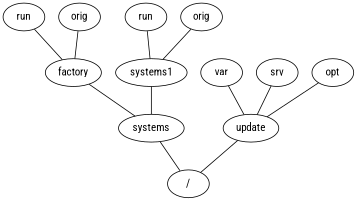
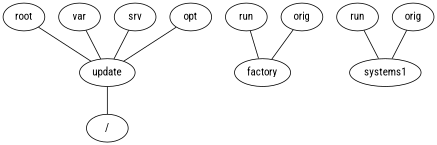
none -> (24, 17)
(151, 128) -> none
